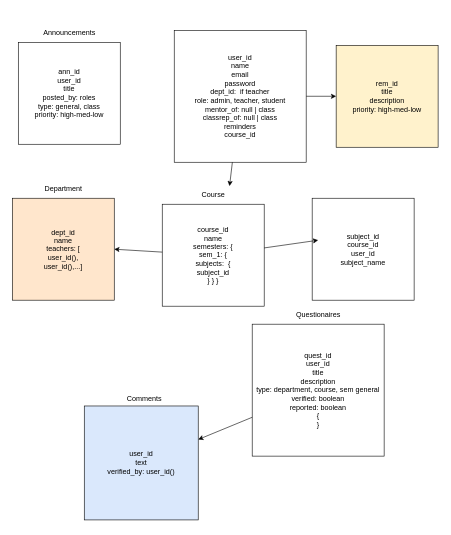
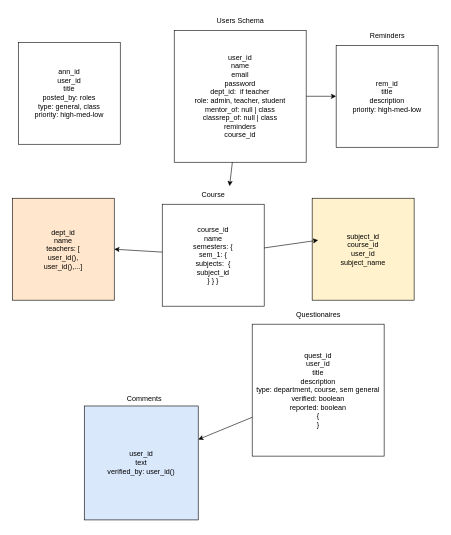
none -> (240, 21)
(69, 33) -> none
none -> (387, 36)
(387, 96) -> (387, 96)
(63, 189) -> none
(363, 249) -> (363, 249)
